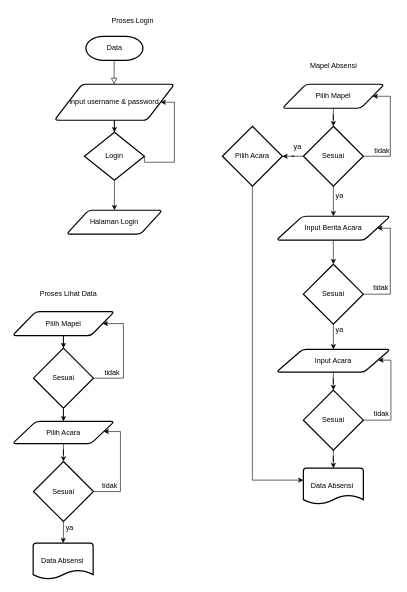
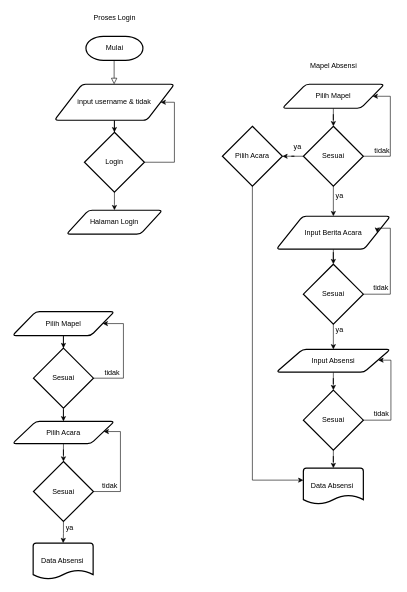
(132, 21) -> (114, 18)
(115, 48) -> (115, 48)
(114, 102) -> (114, 102)
(114, 156) -> (114, 162)
(333, 228) -> (333, 233)
(68, 294) -> none
(333, 361) -> (333, 361)
